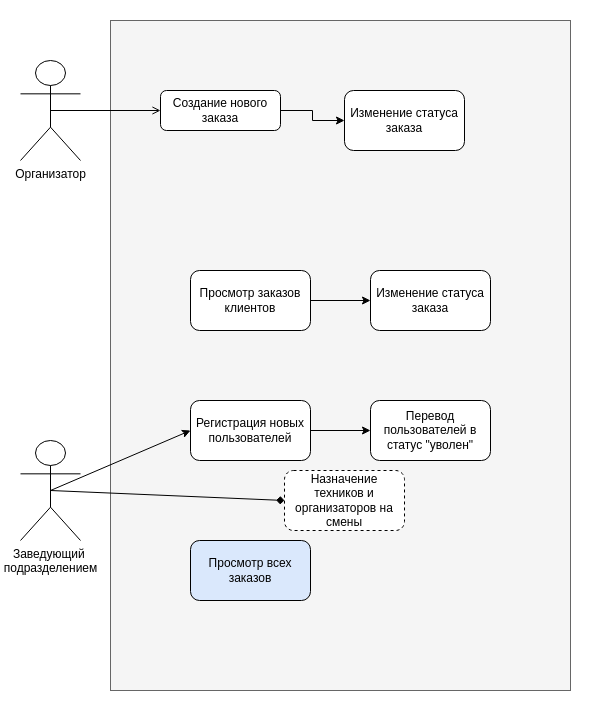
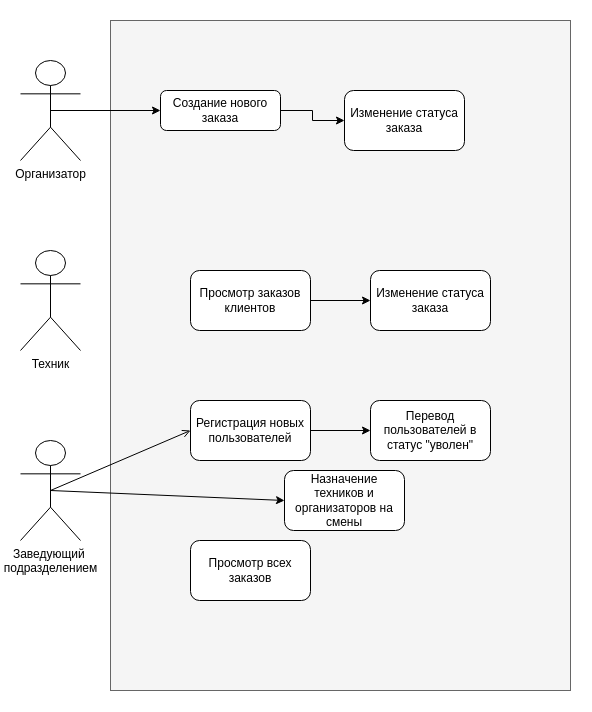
(154, 111) -> (152, 111)
none -> (51, 301)
(183, 434) -> (185, 433)
(275, 500) -> (276, 500)
(345, 501) -> (345, 501)
(251, 571) -> (251, 571)
